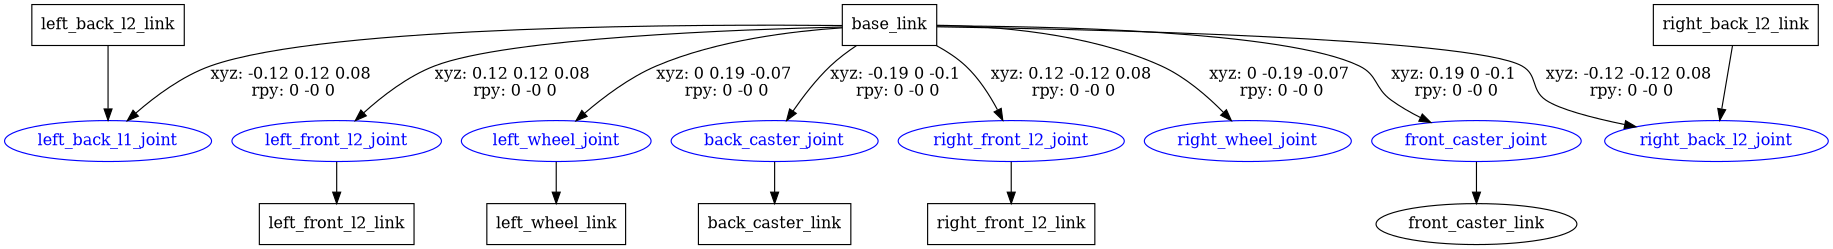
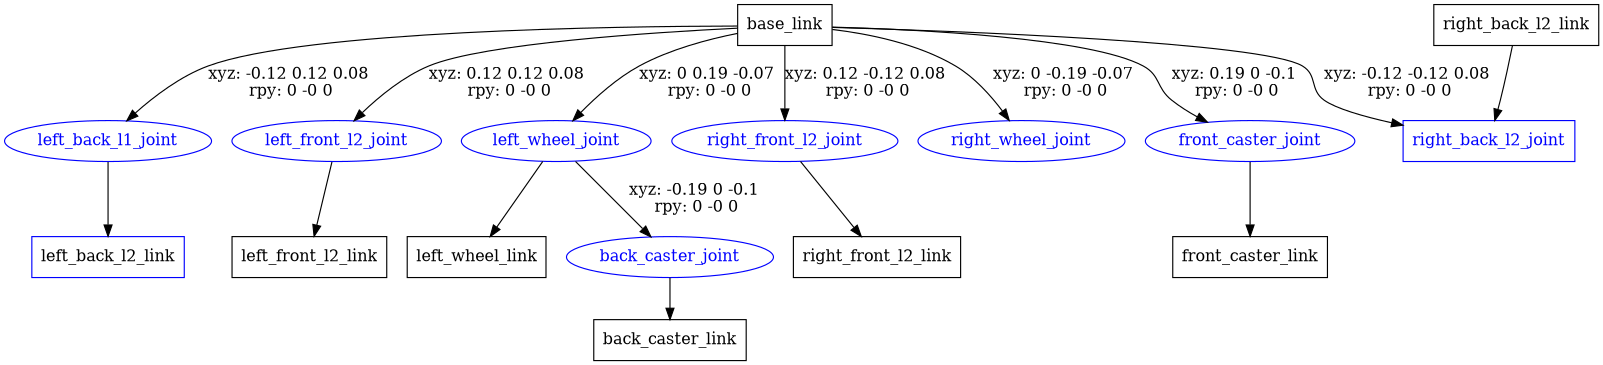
(108, 25) -> (108, 257)
(821, 75) -> (609, 195)
(108, 77) -> (108, 193)
(1716, 141) -> (1489, 141)
(1476, 224) -> (1250, 257)
